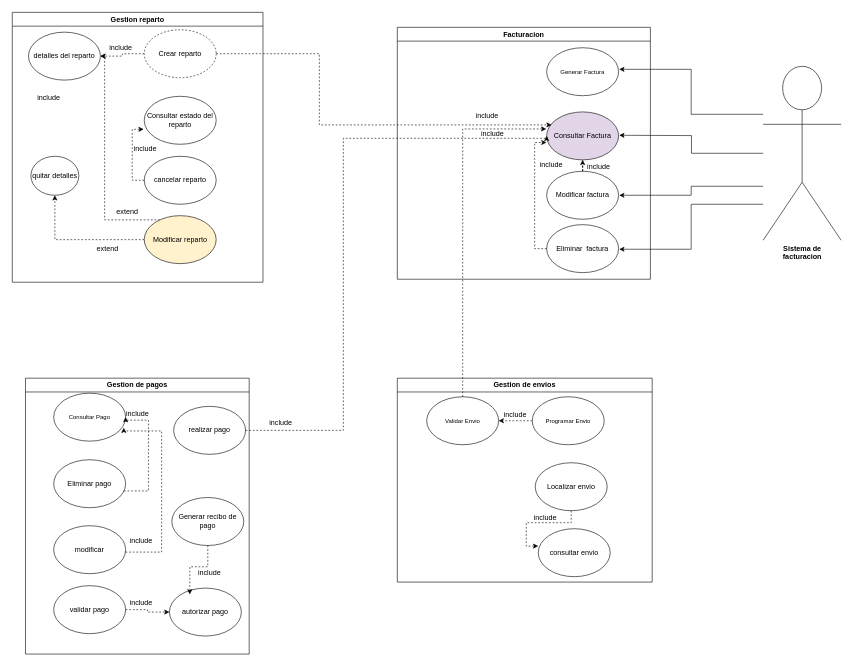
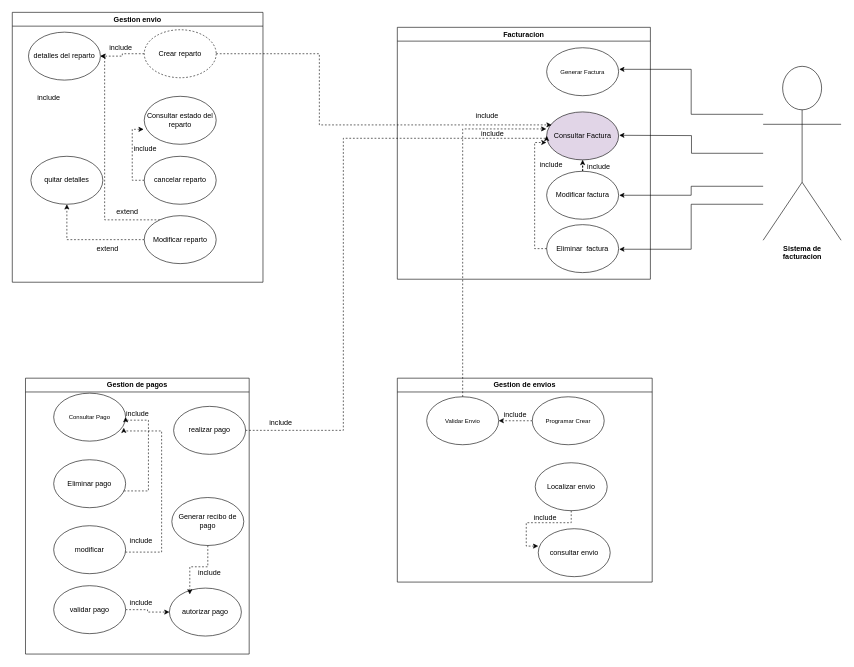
(138, 20) -> (138, 20)
(55, 176) -> (67, 180)
(180, 240) -> (180, 240)
(569, 421) -> (569, 421)
